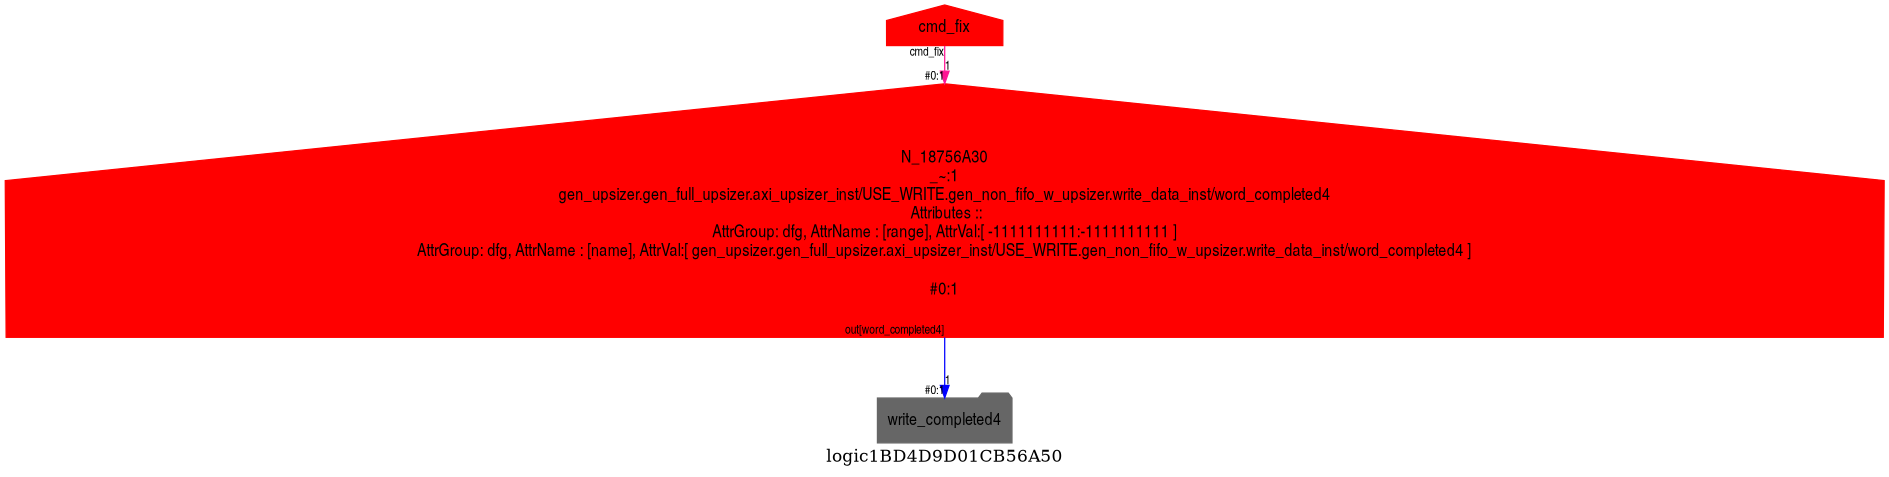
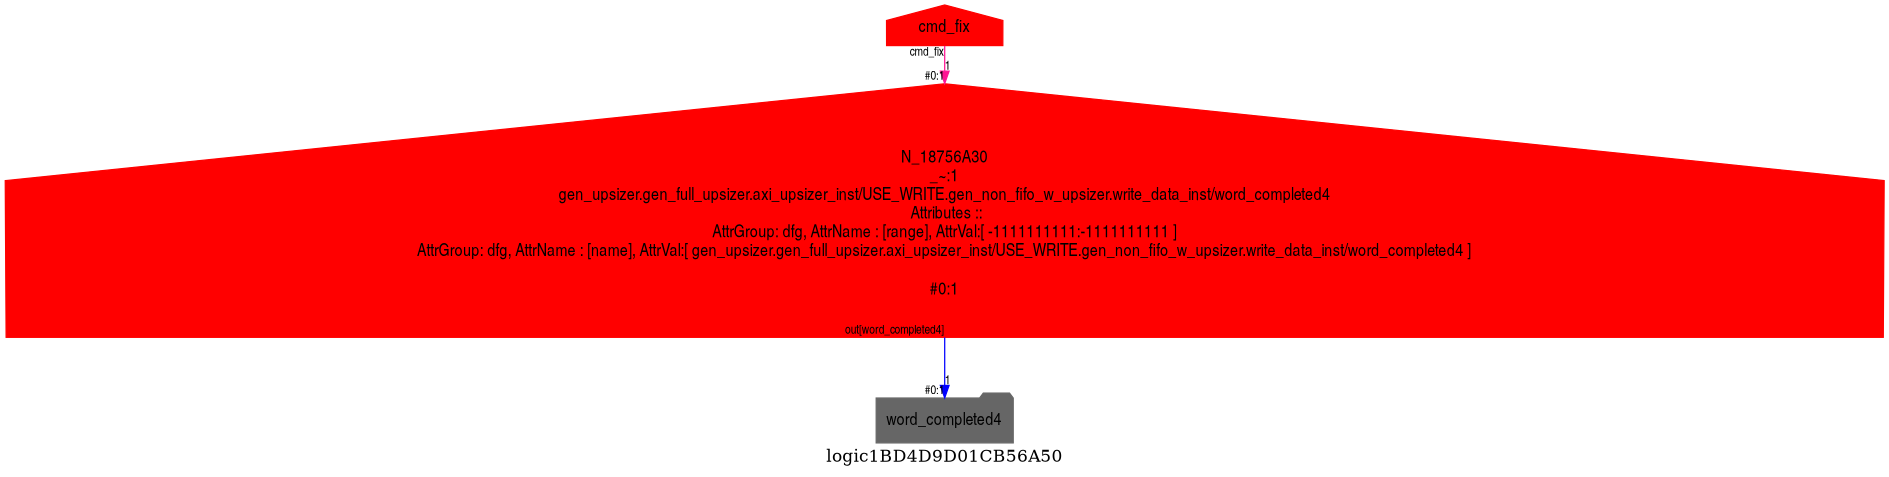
(945, 420) -> (945, 420)
